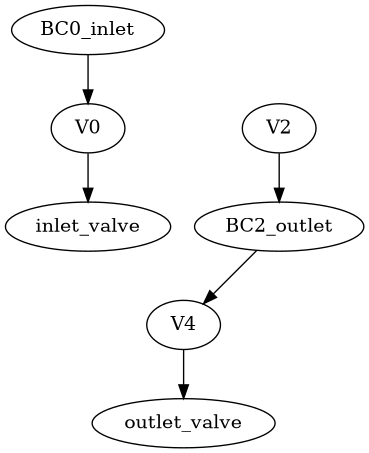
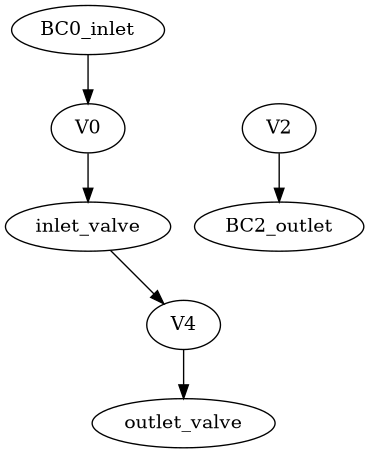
(235, 272) -> (132, 272)
